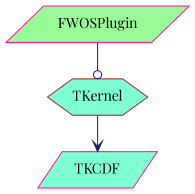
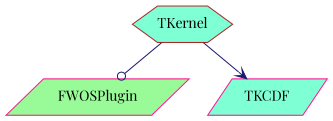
(98, 57) -> (143, 58)
